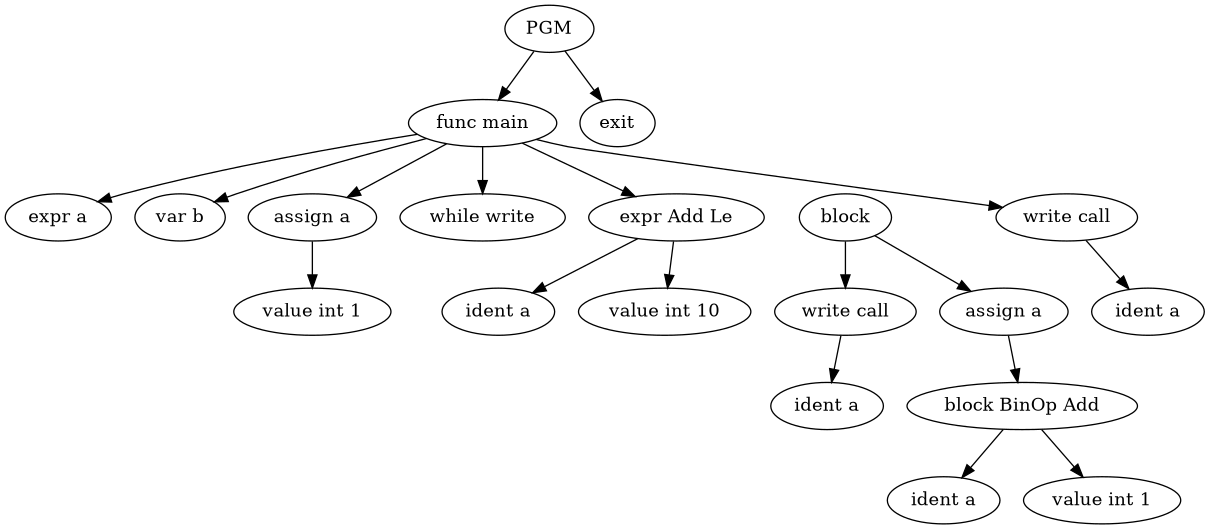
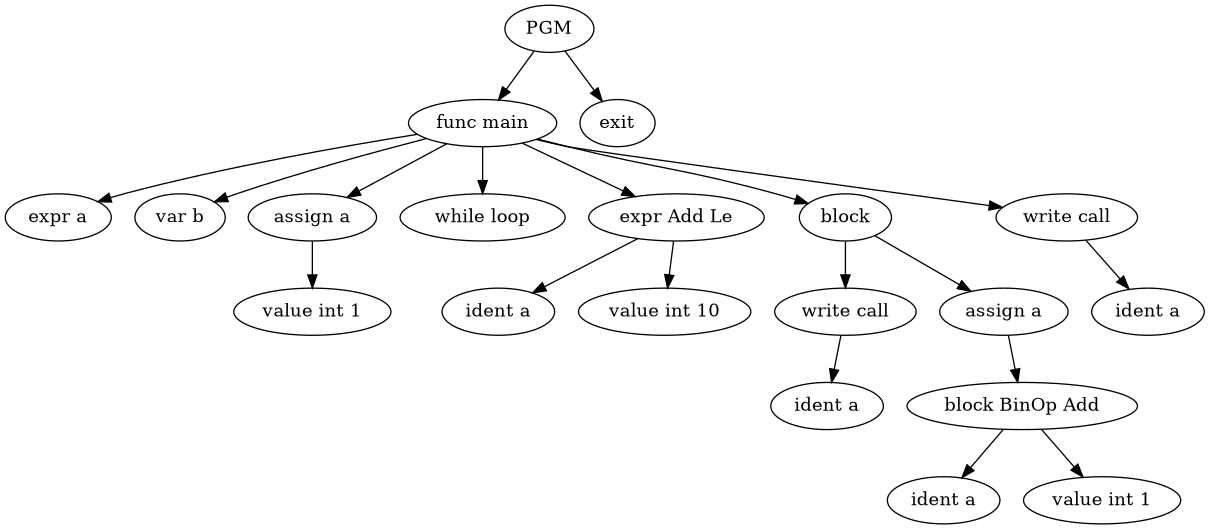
none -> (686, 172)
(483, 217) -> (483, 217)
